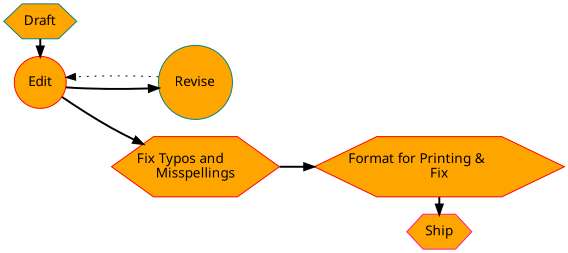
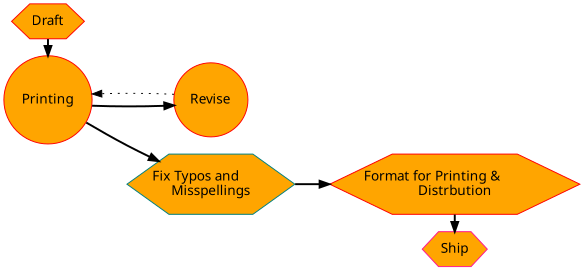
(40, 21) -> (48, 21)
(40, 82) -> (48, 100)
(195, 82) -> (211, 100)
(195, 167) -> (211, 184)
(439, 167) -> (455, 184)
